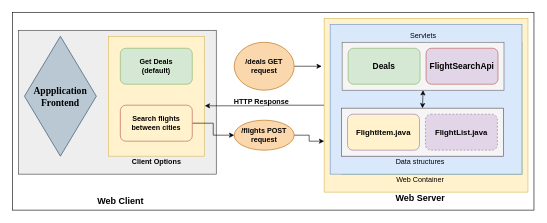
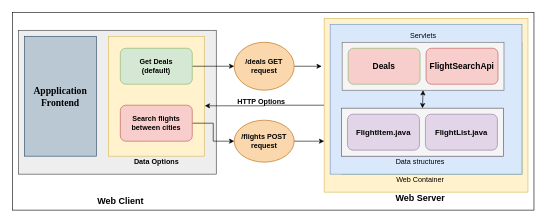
none -> (228, 66)
(384, 66) -> (384, 66)
(462, 66) -> (462, 66)
(60, 96) -> (60, 96)
(262, 102) -> (262, 102)
(156, 123) -> (156, 123)
(384, 132) -> (384, 132)
(462, 132) -> (462, 132)
(264, 135) -> (264, 141)
(157, 162) -> (157, 162)
